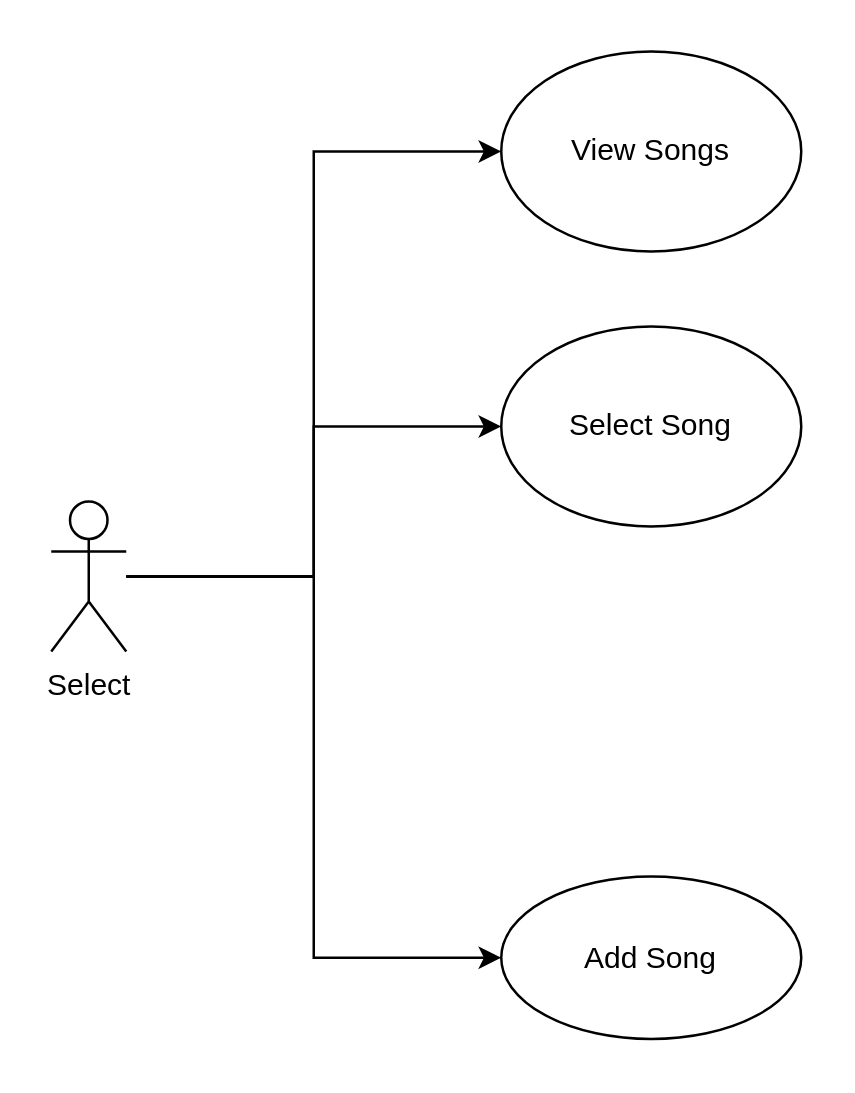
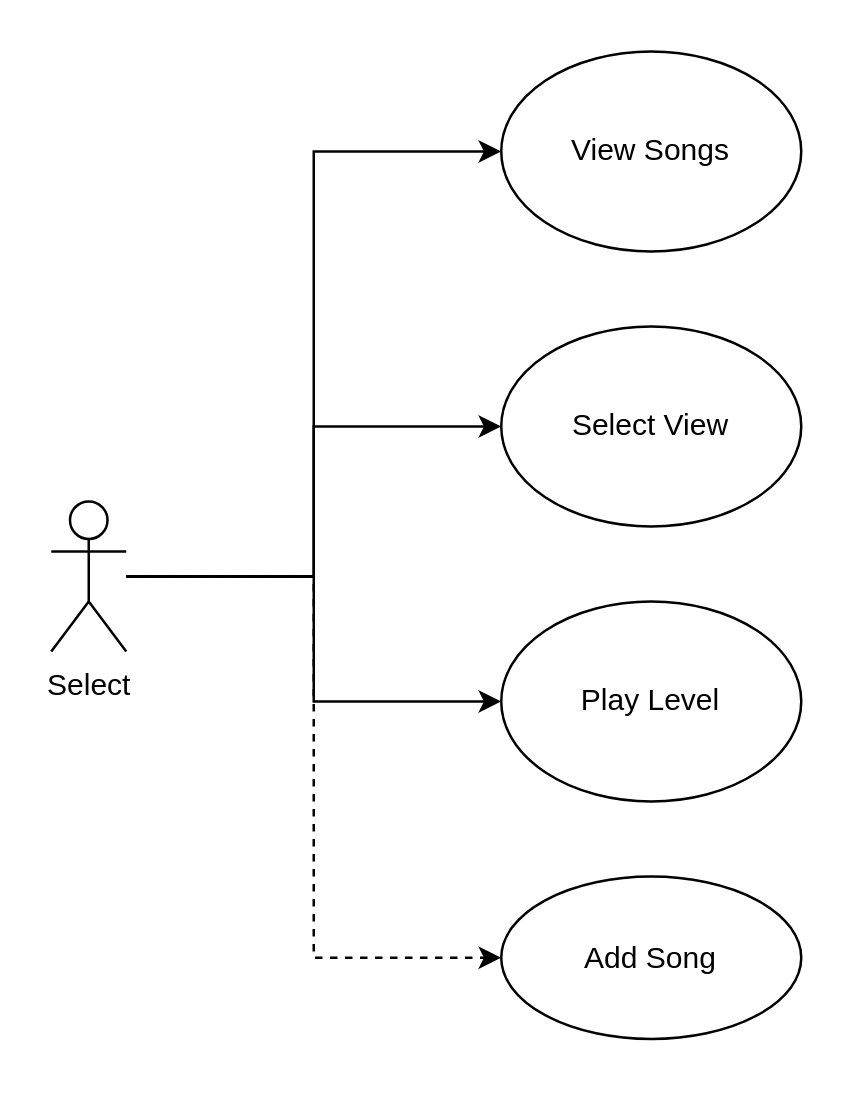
(651, 426) -> (651, 426)
none -> (401, 701)
none -> (651, 701)
(314, 915) -> (314, 915)
